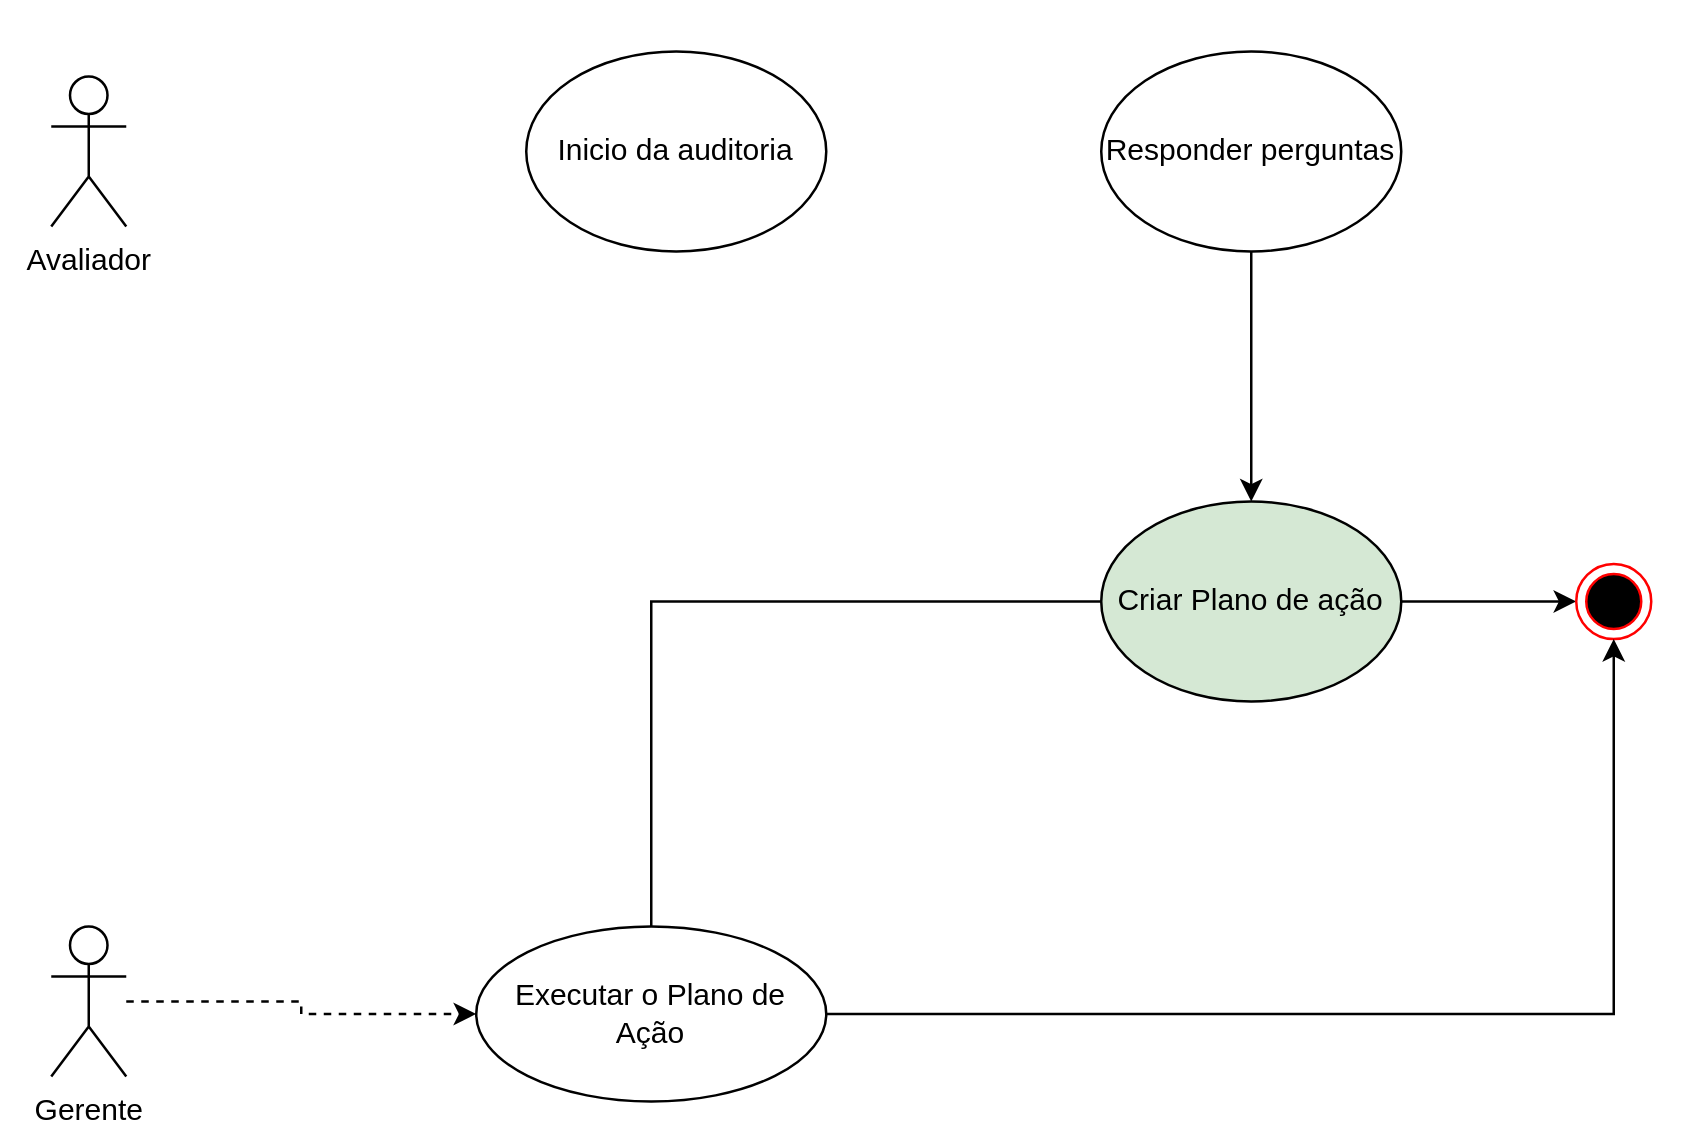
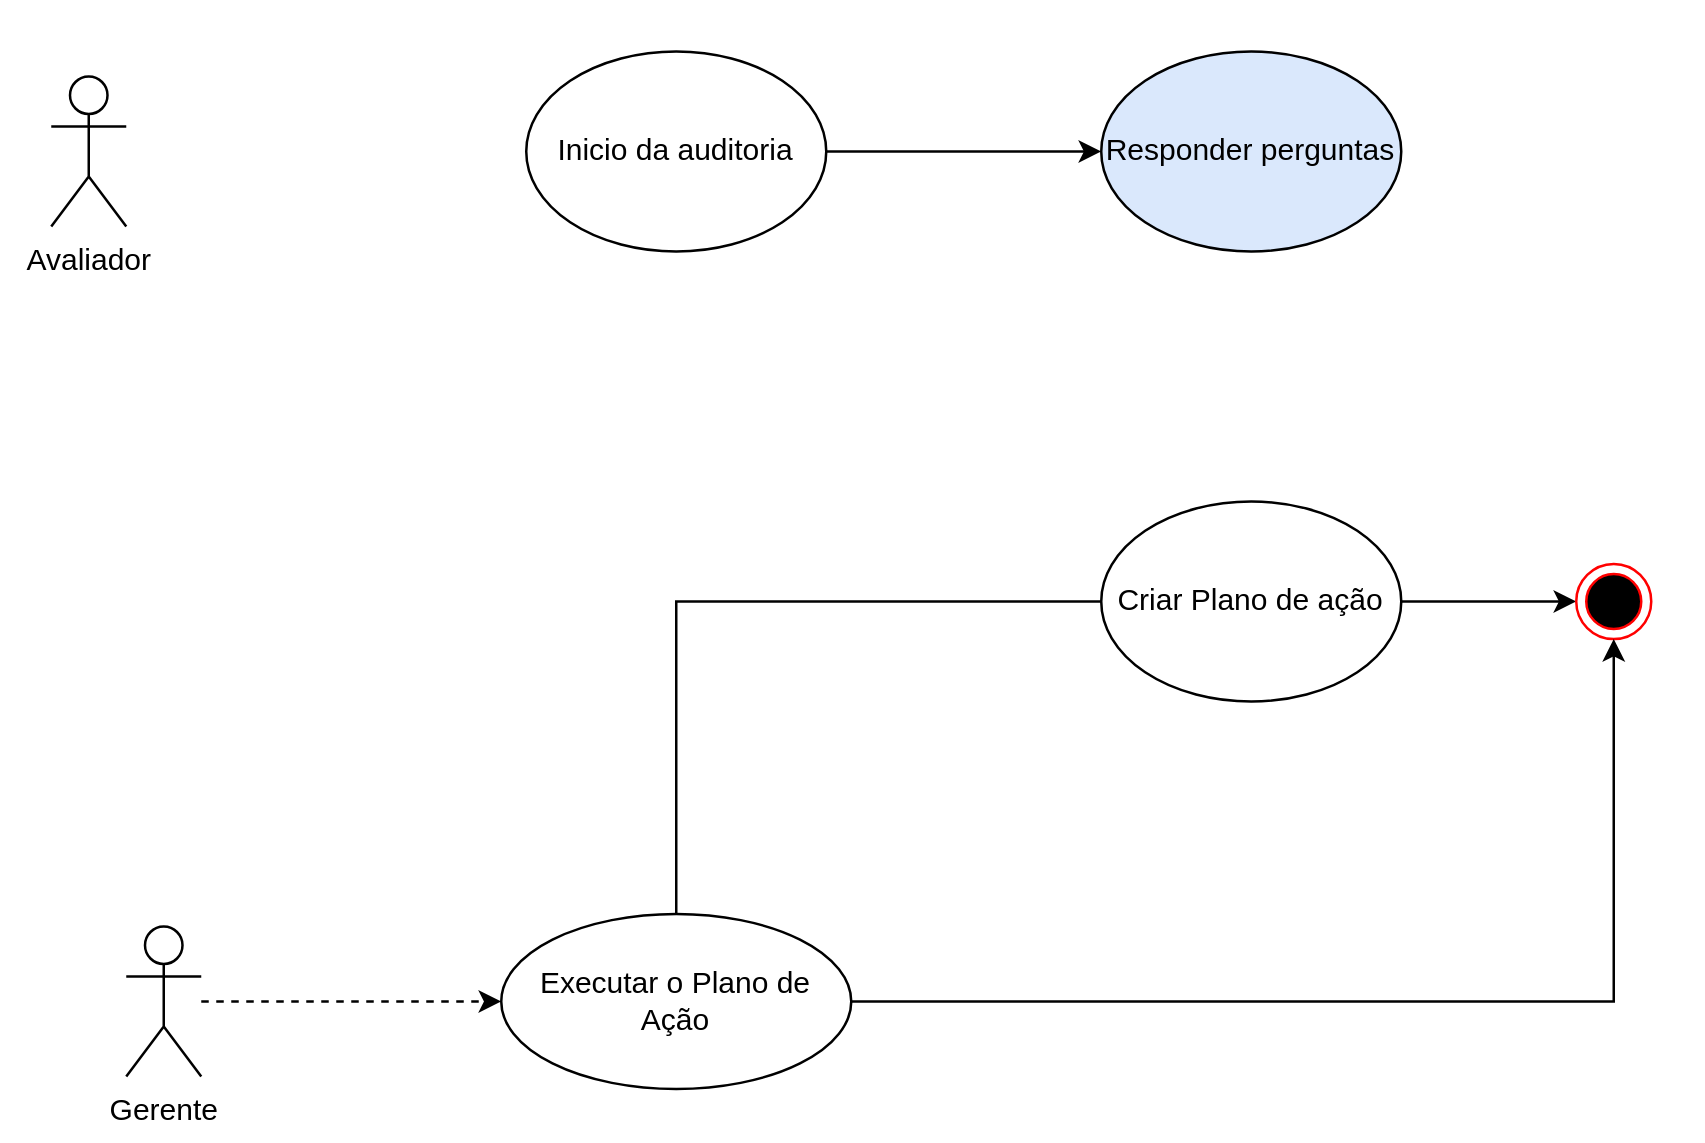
none -> (955, 151)
(1251, 151) -> (1251, 151)
(1251, 368) -> none
(1251, 601) -> (1251, 601)
(89, 1001) -> (164, 1001)
(651, 1014) -> (676, 1001)
